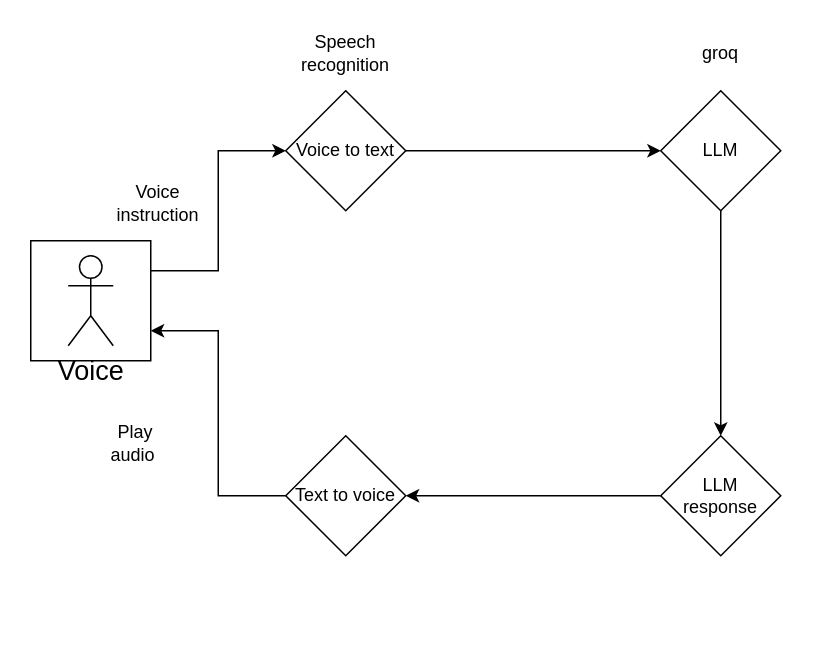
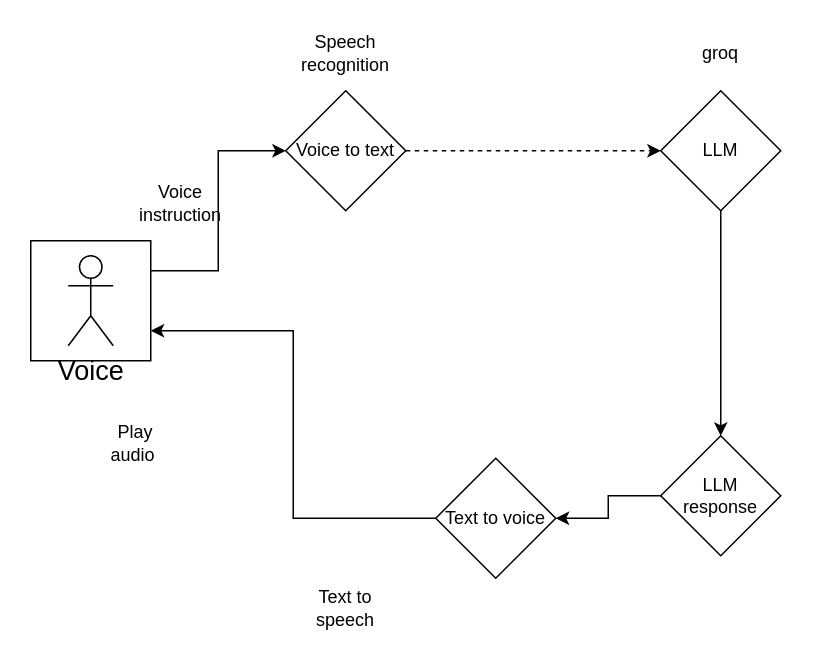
(529, 151) -> (529, 151)
(158, 203) -> (181, 203)
(346, 496) -> (496, 518)
none -> (346, 608)
